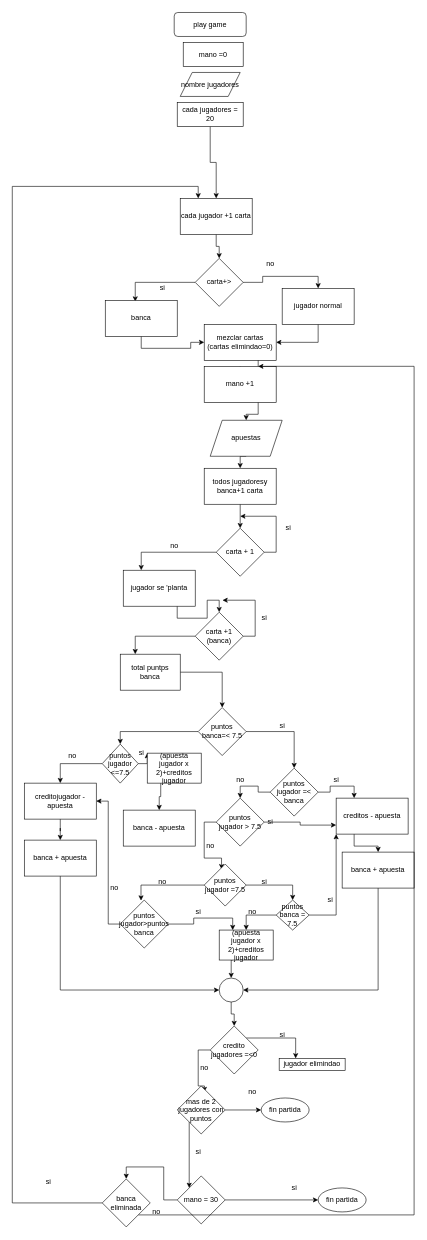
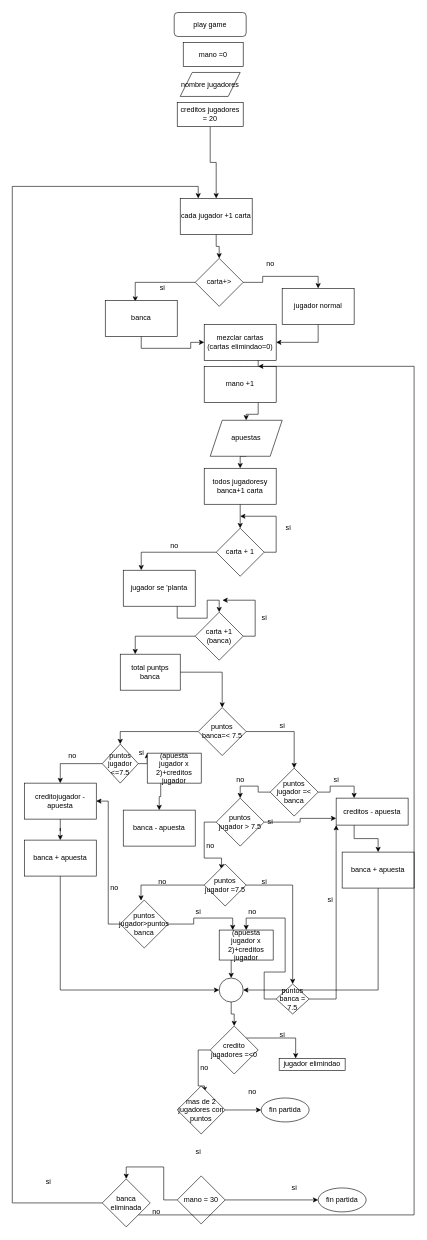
(210, 114) -> (210, 114)
(372, 816) -> (372, 812)
(293, 915) -> (293, 999)
(189, 1182) -> none
